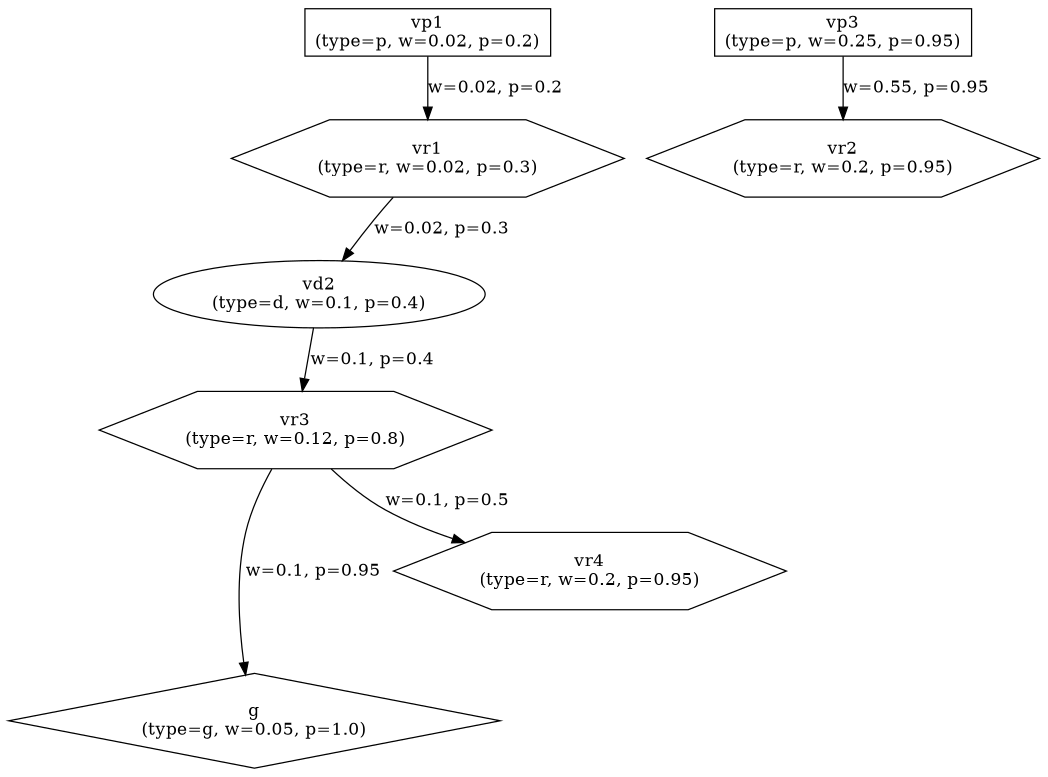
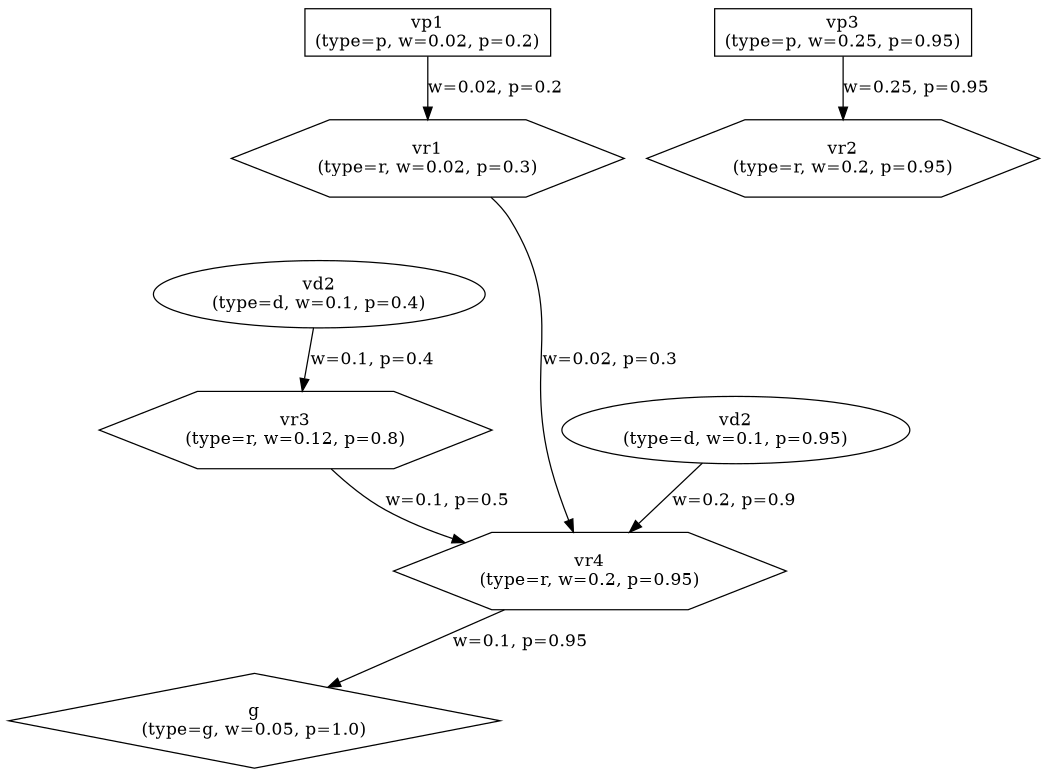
(917, 88) -> (917, 88)
(371, 223) -> (541, 354)
none -> (736, 430)
(241, 563) -> (422, 646)
